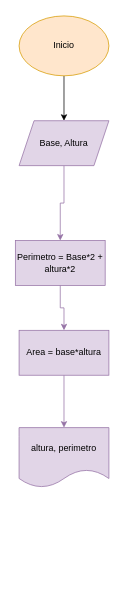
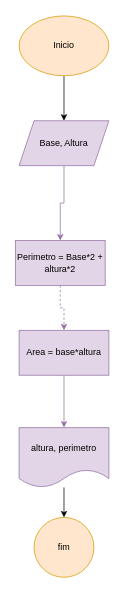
(60, 306) -> (60, 306)
none -> (64, 511)
none -> (64, 548)
